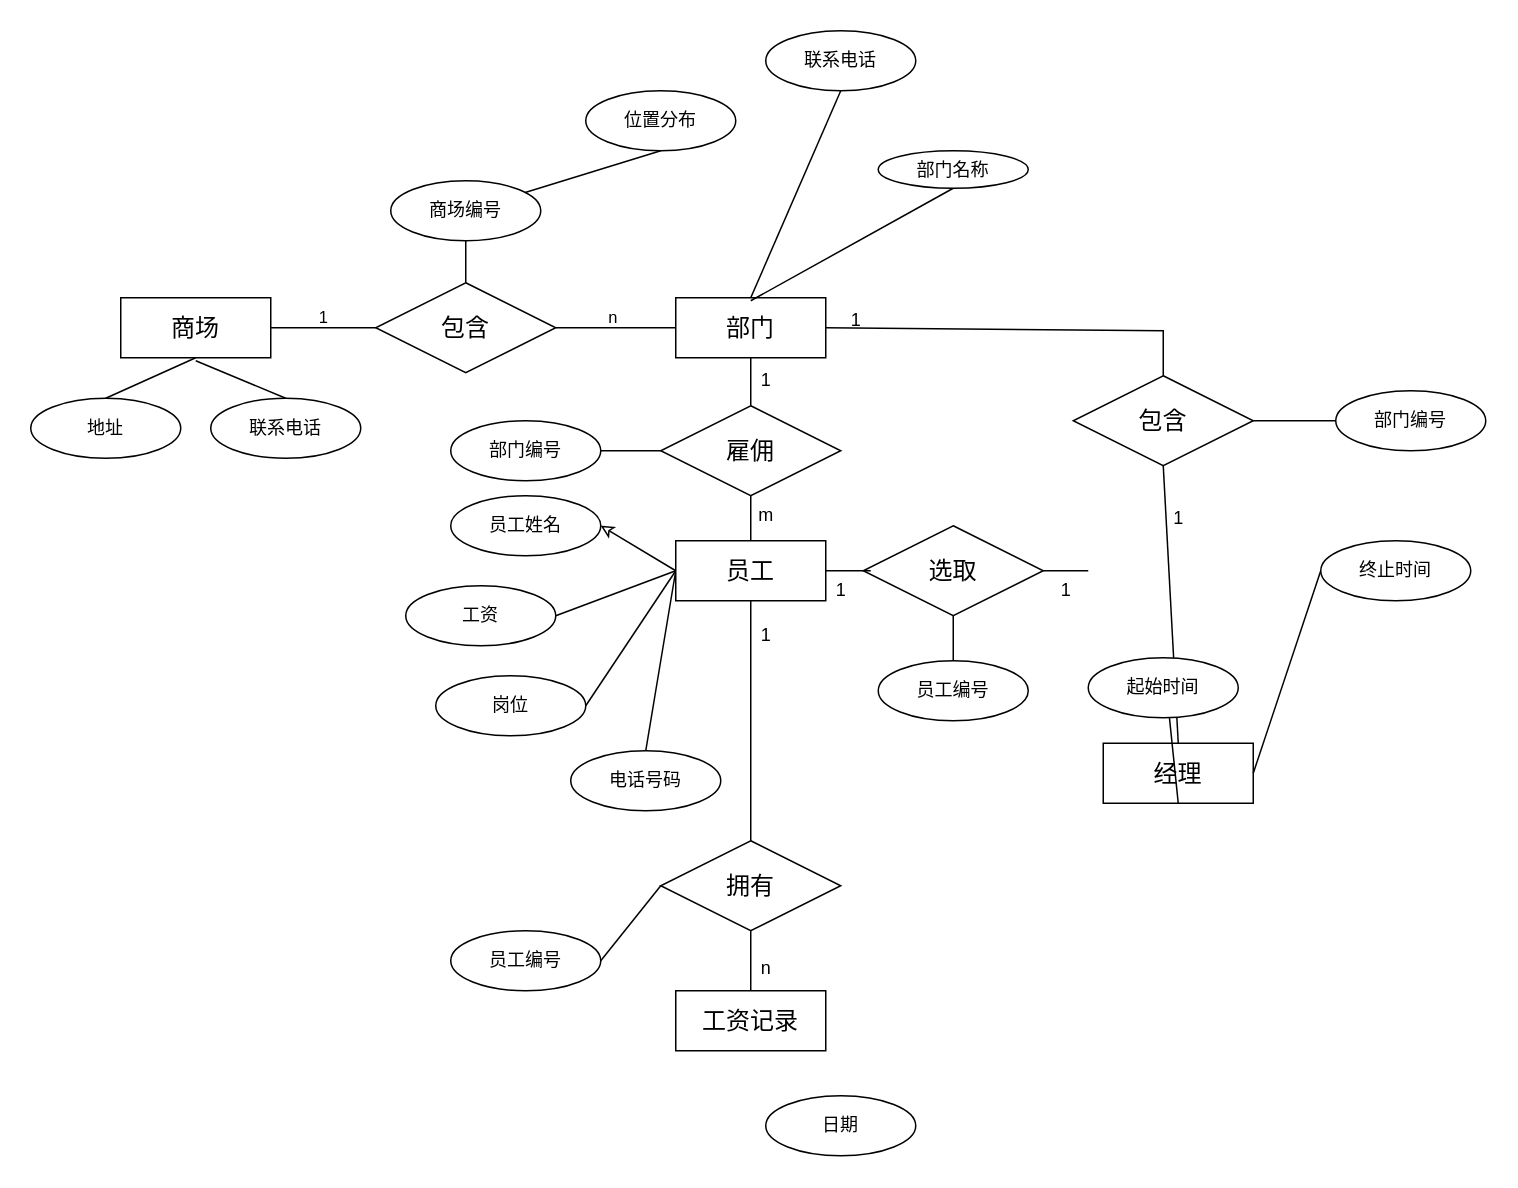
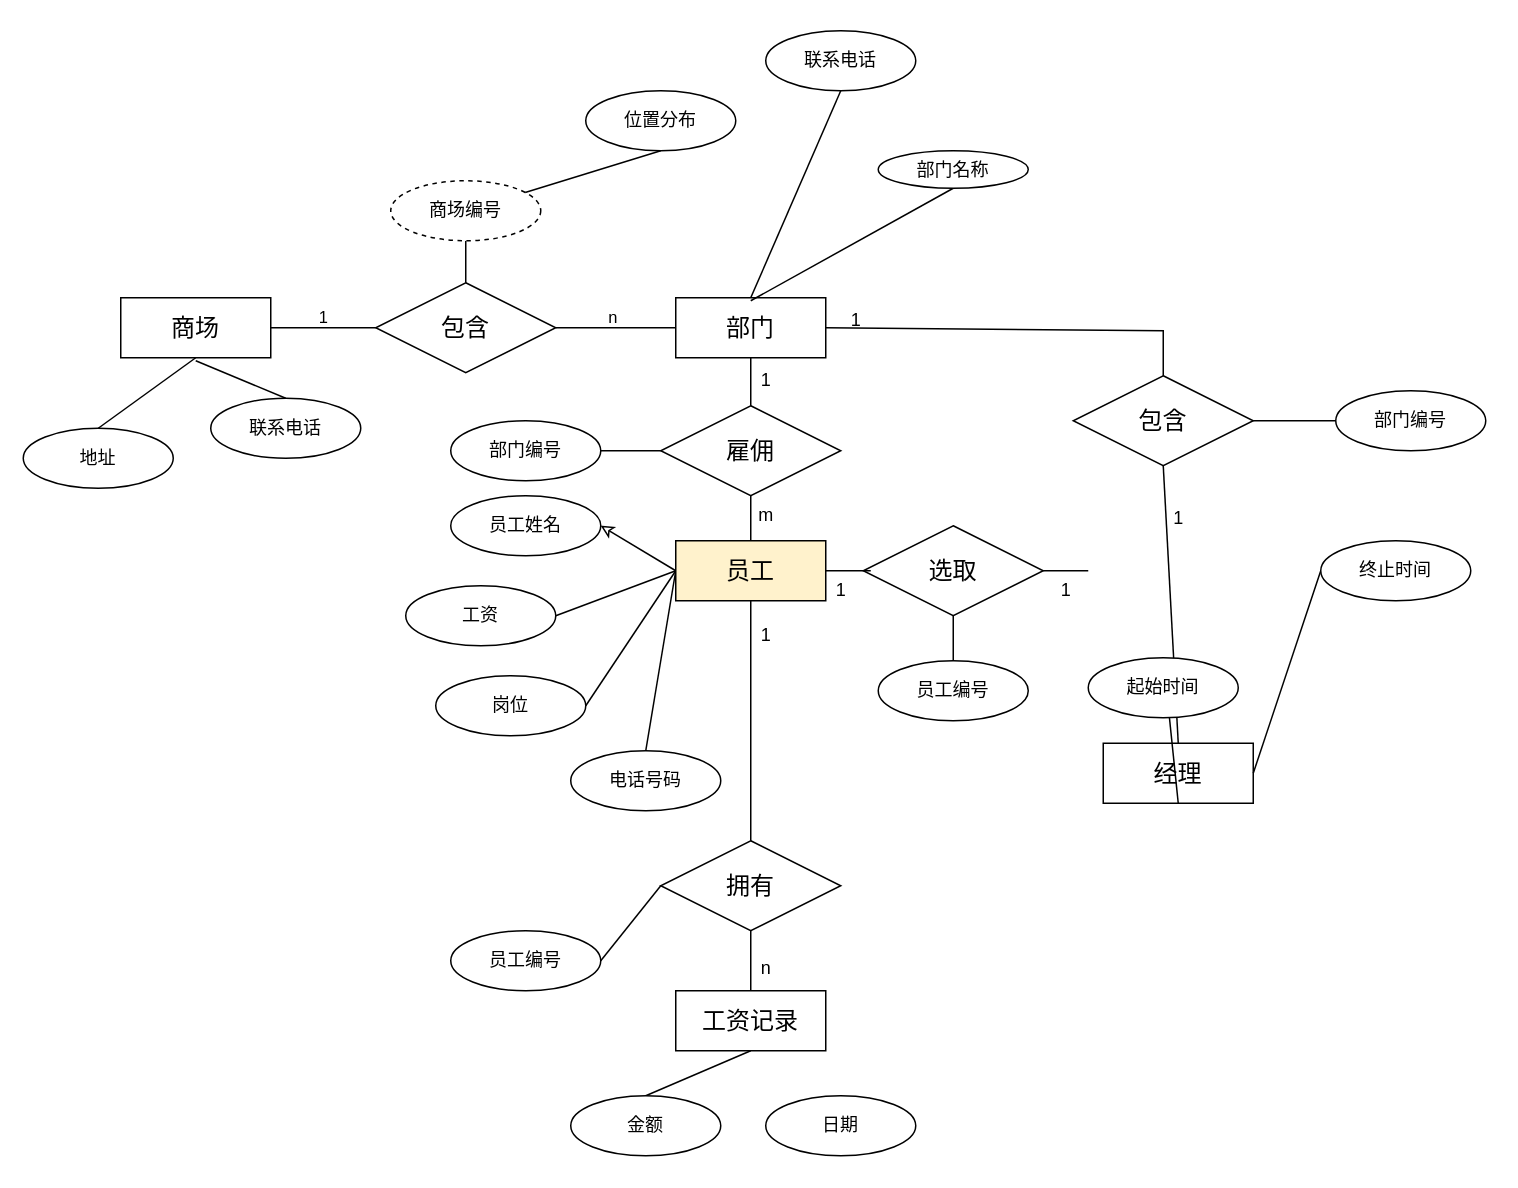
(466, 211) -> (466, 211)
(106, 428) -> (98, 458)
(751, 571) -> (751, 571)
none -> (697, 1074)
none -> (646, 1126)
